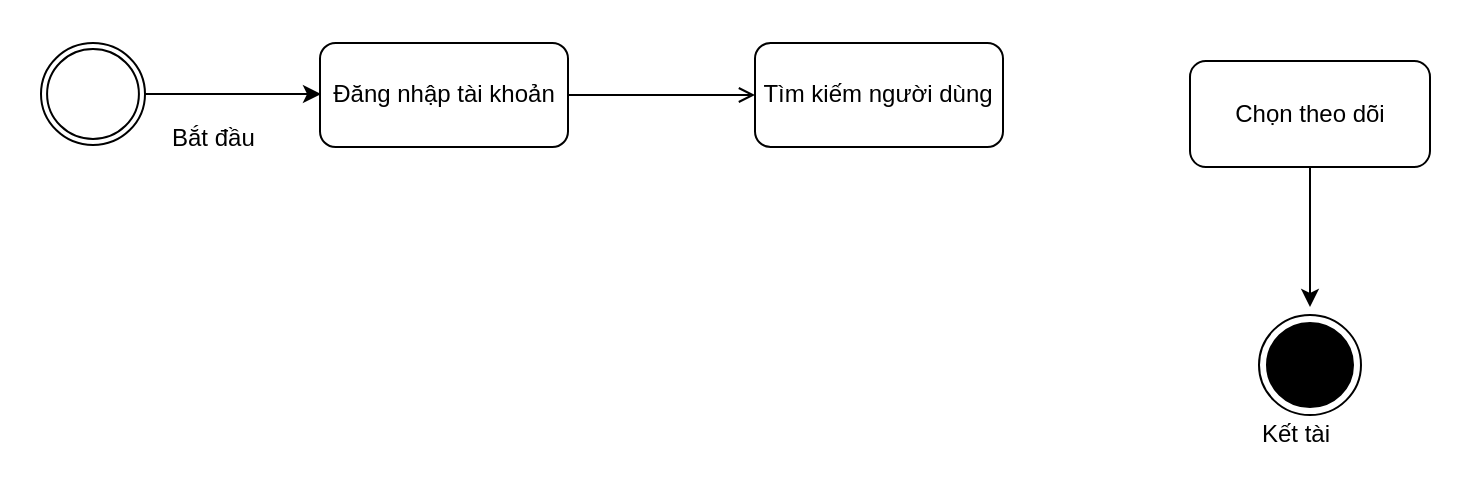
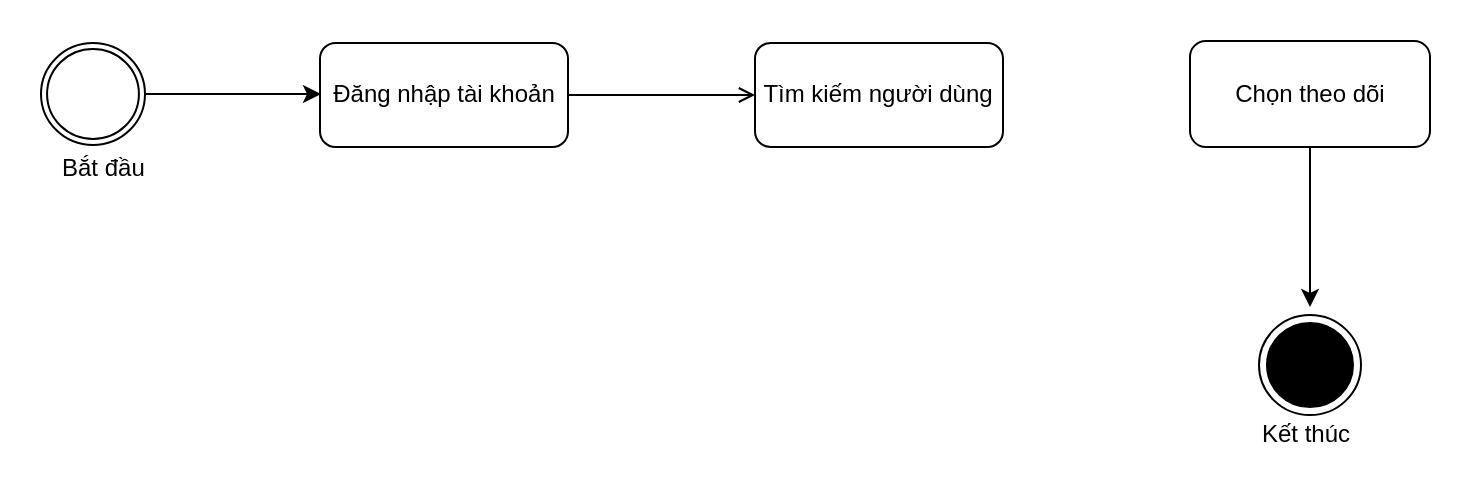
(1310, 114) -> (1310, 94)
(220, 147) -> (110, 177)
(1304, 435) -> (1314, 435)
